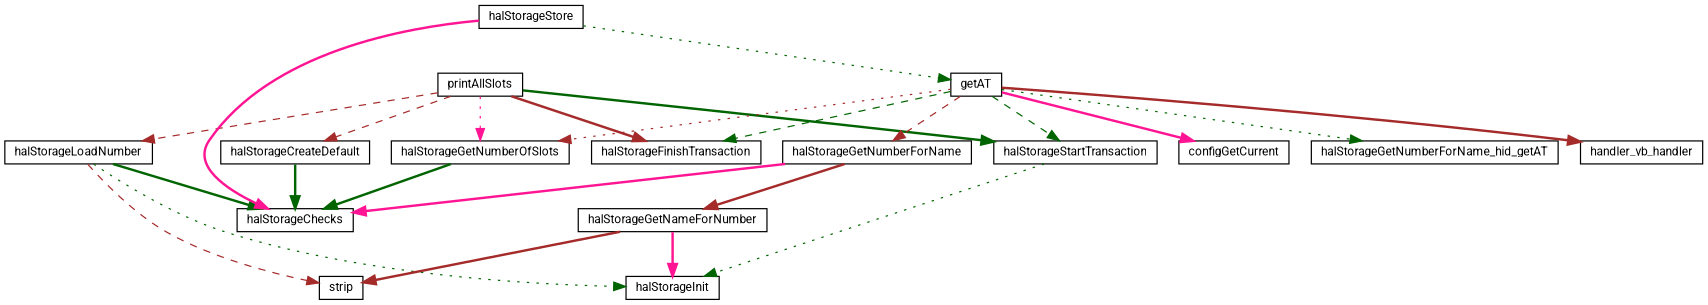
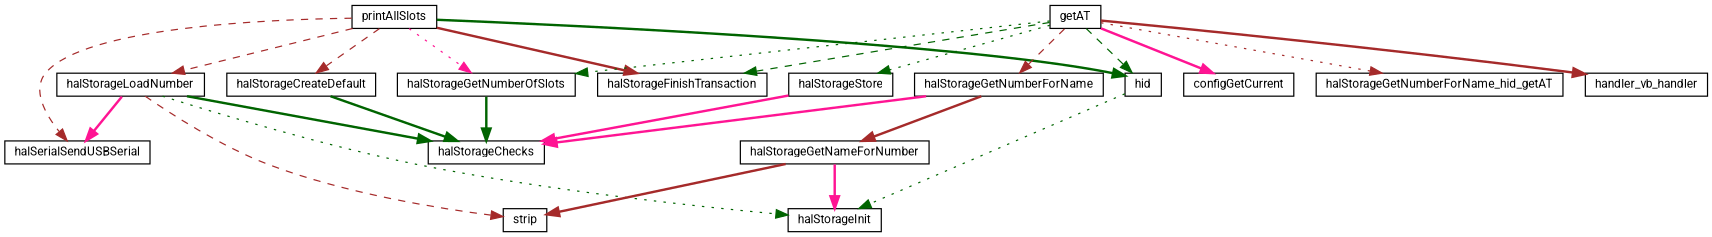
(761, 52) -> (974, 46)
(789, 111) -> (807, 48)
(1176, 114) -> (1236, 47)
none -> (77, 152)
(1075, 152) -> (1143, 85)
